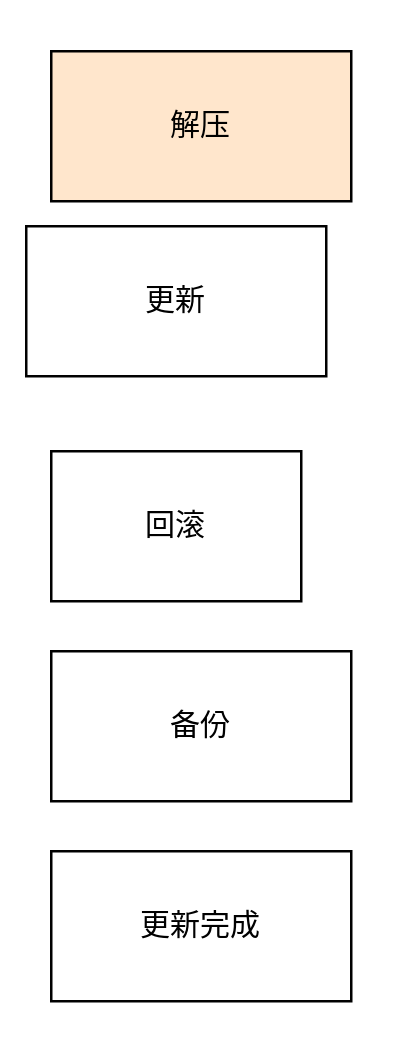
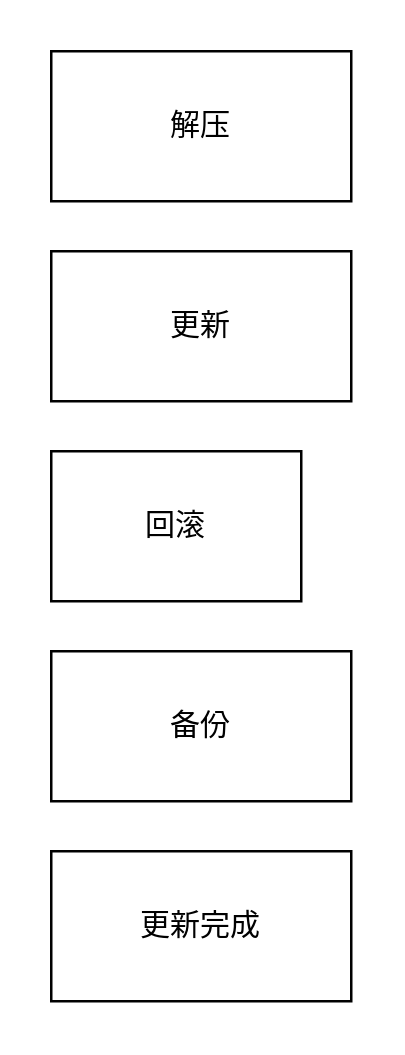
(201, 126) -> (201, 126)
(176, 301) -> (201, 326)
